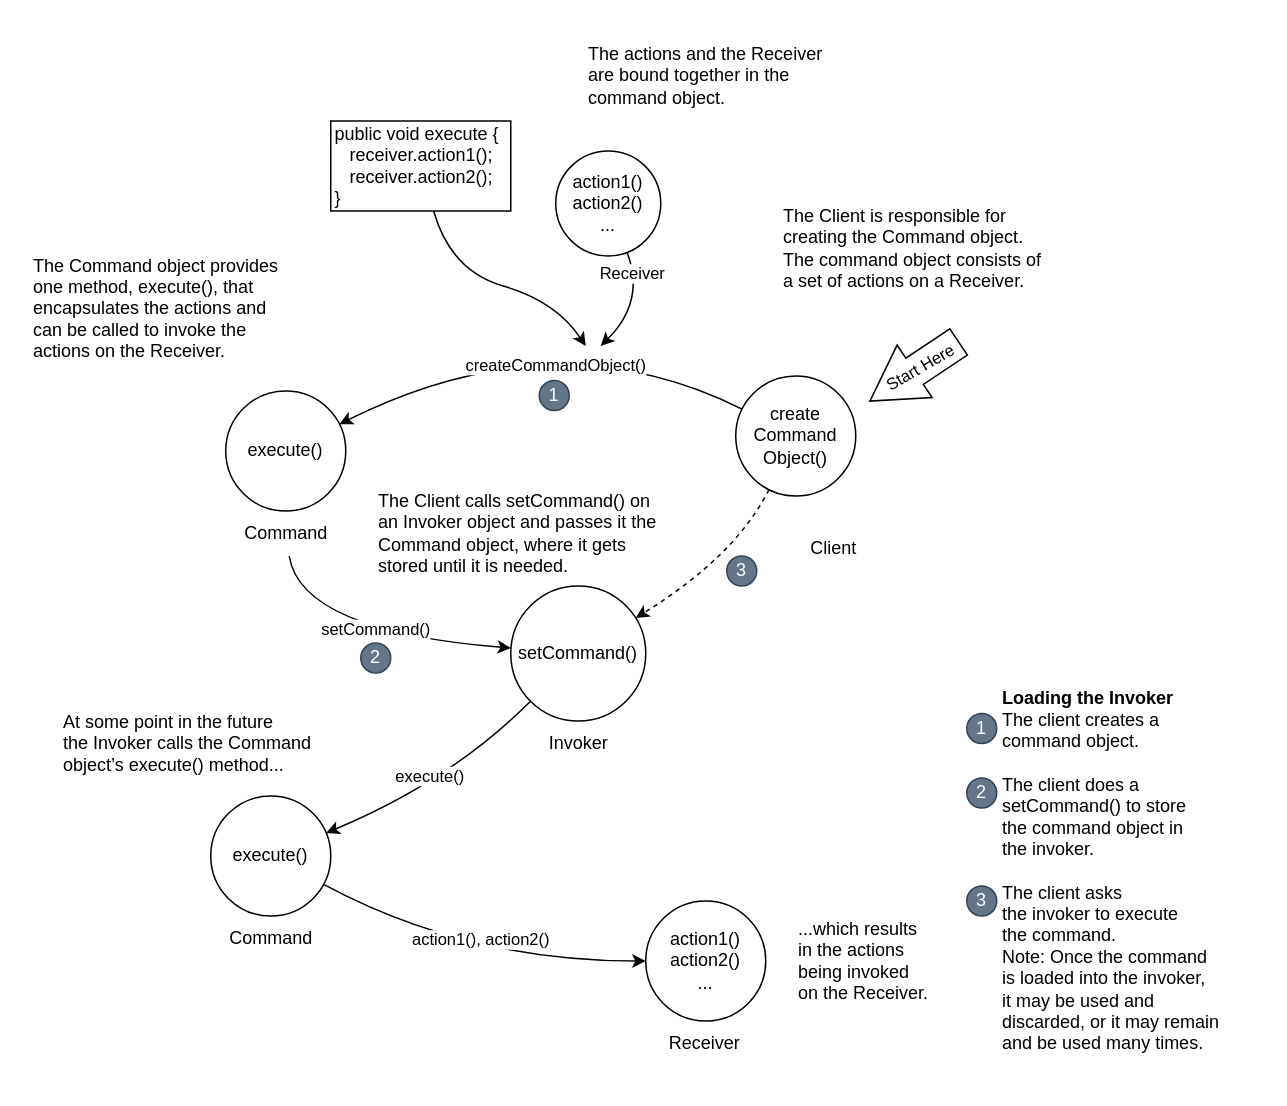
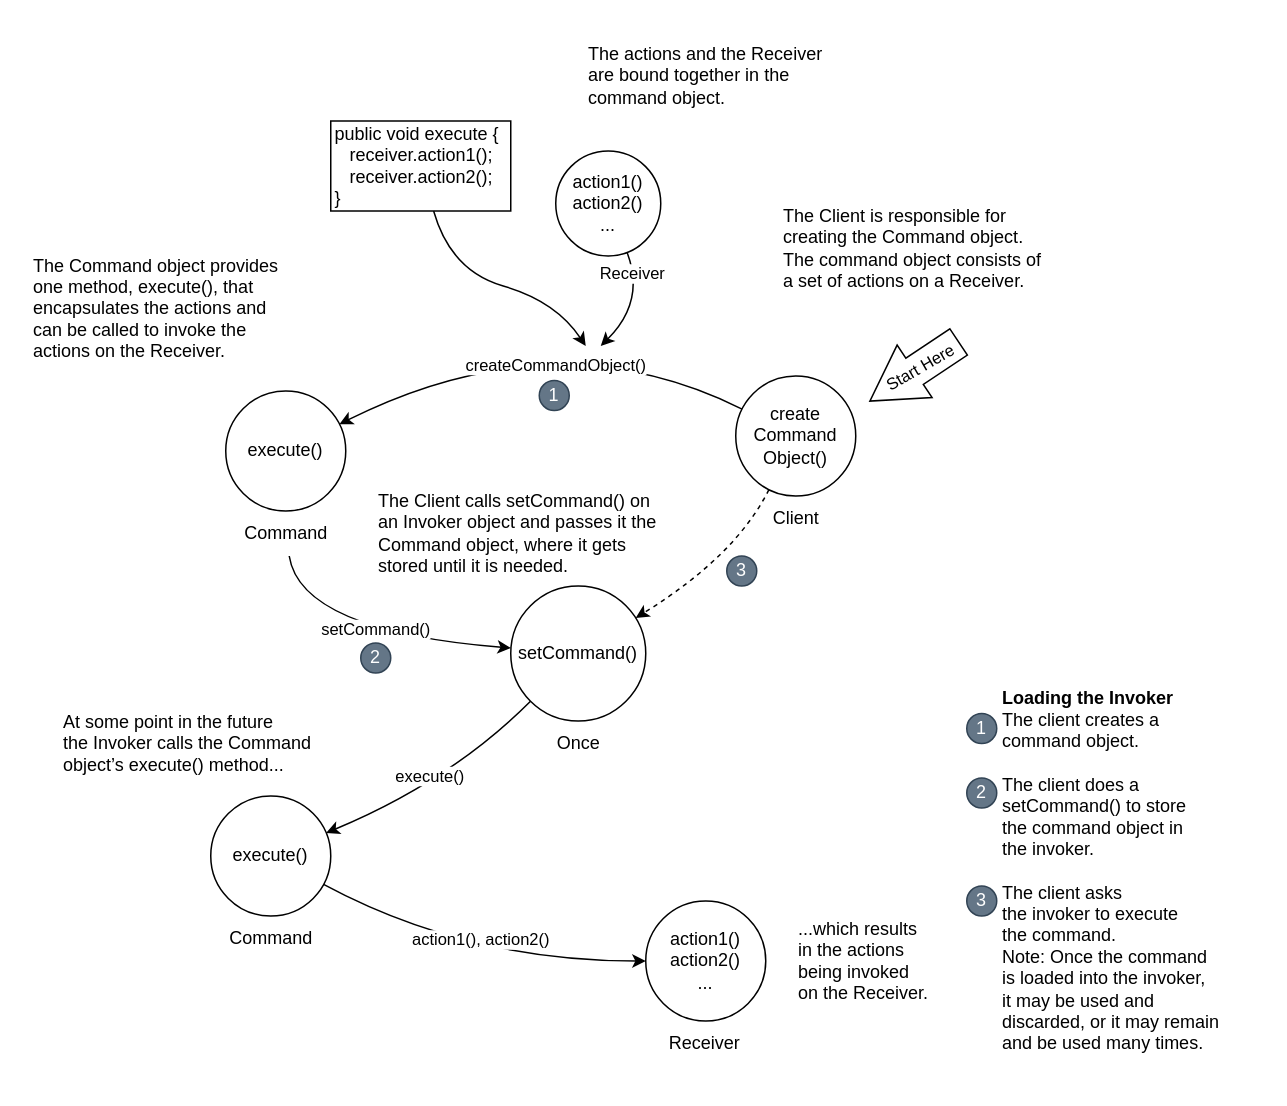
(833, 548) -> (796, 518)
(579, 743) -> (579, 743)
